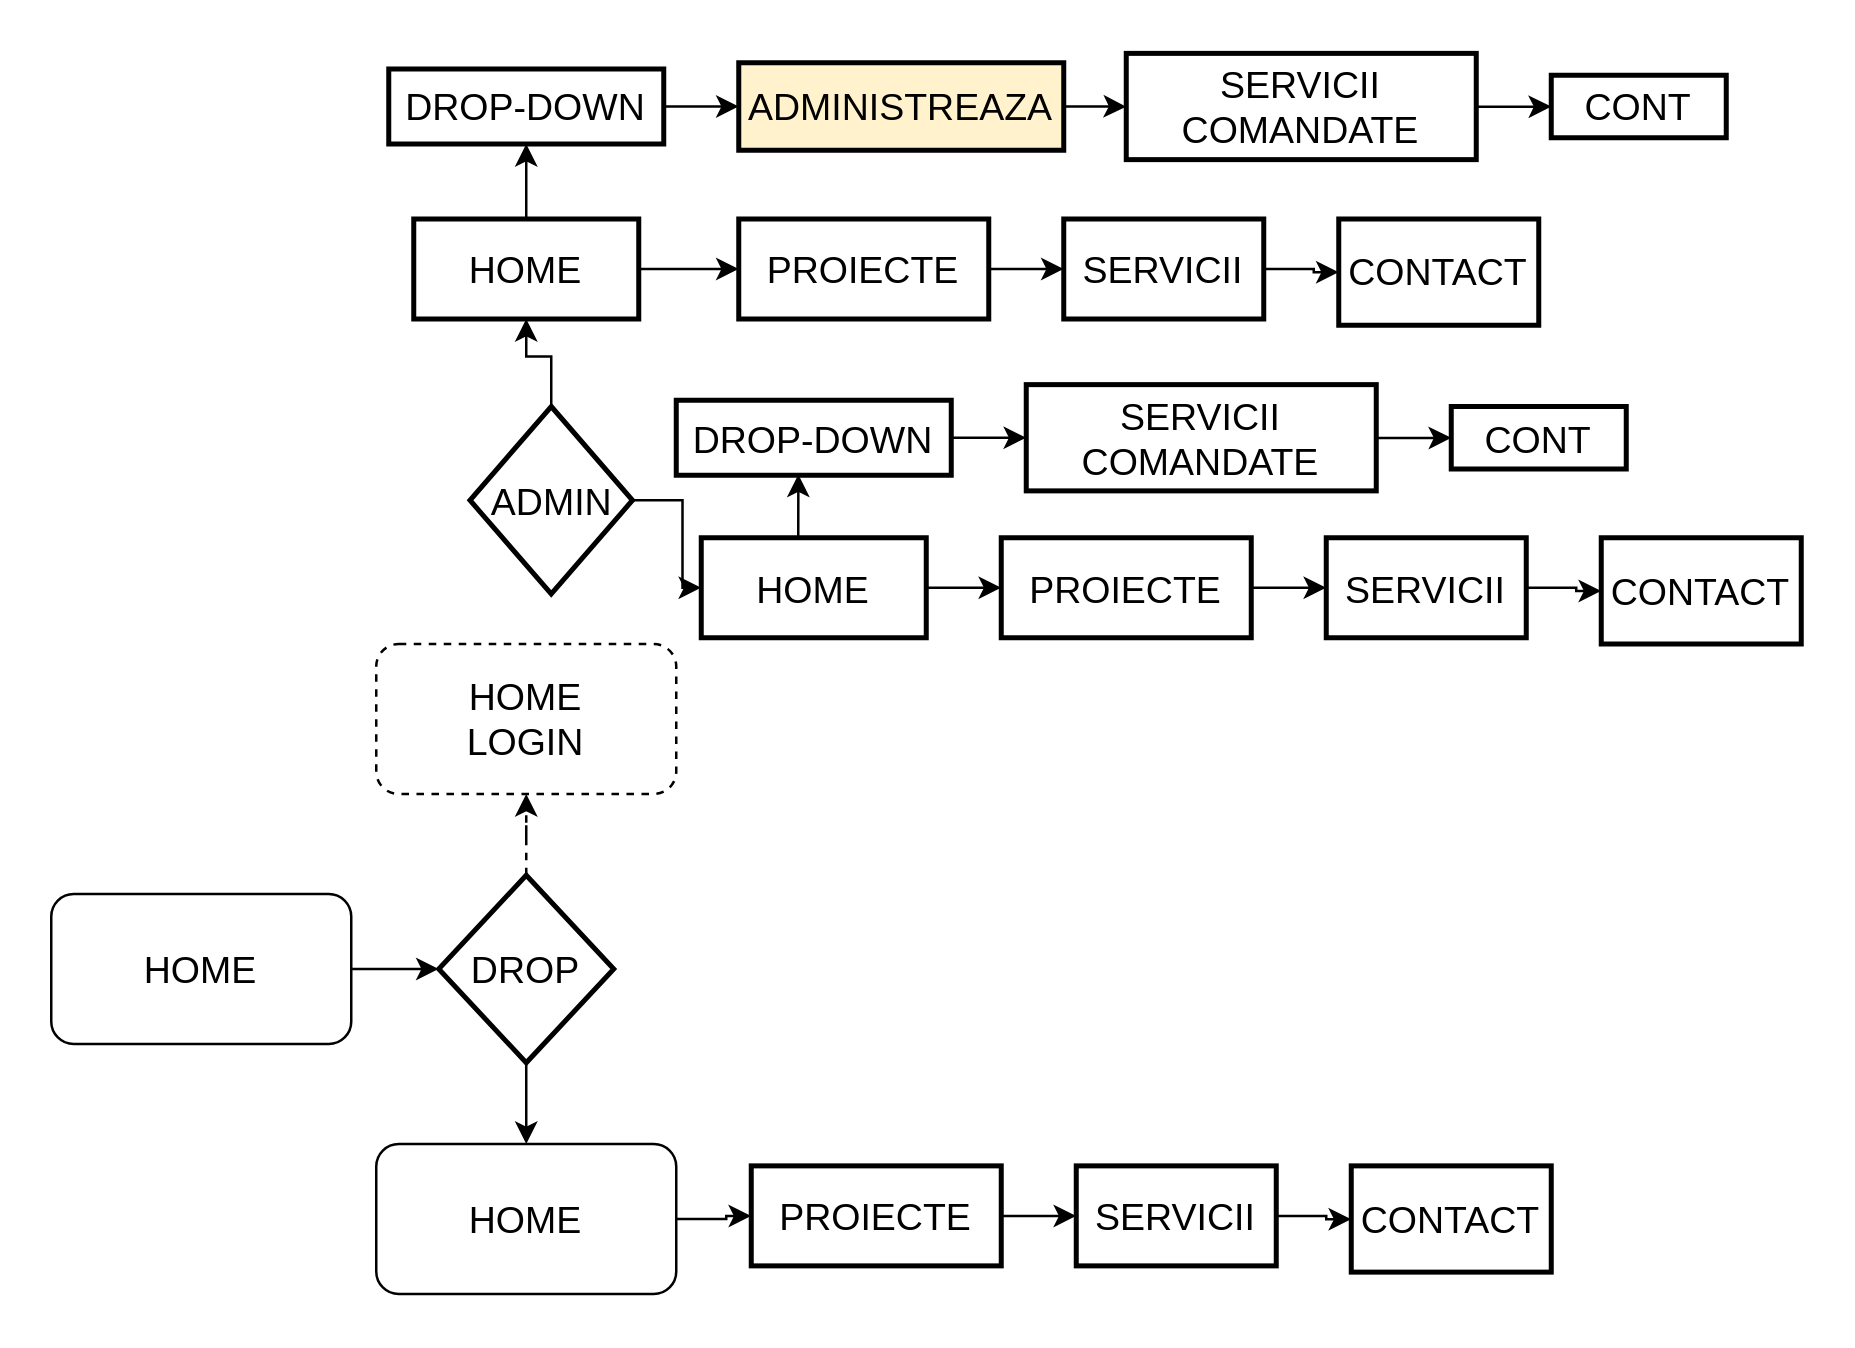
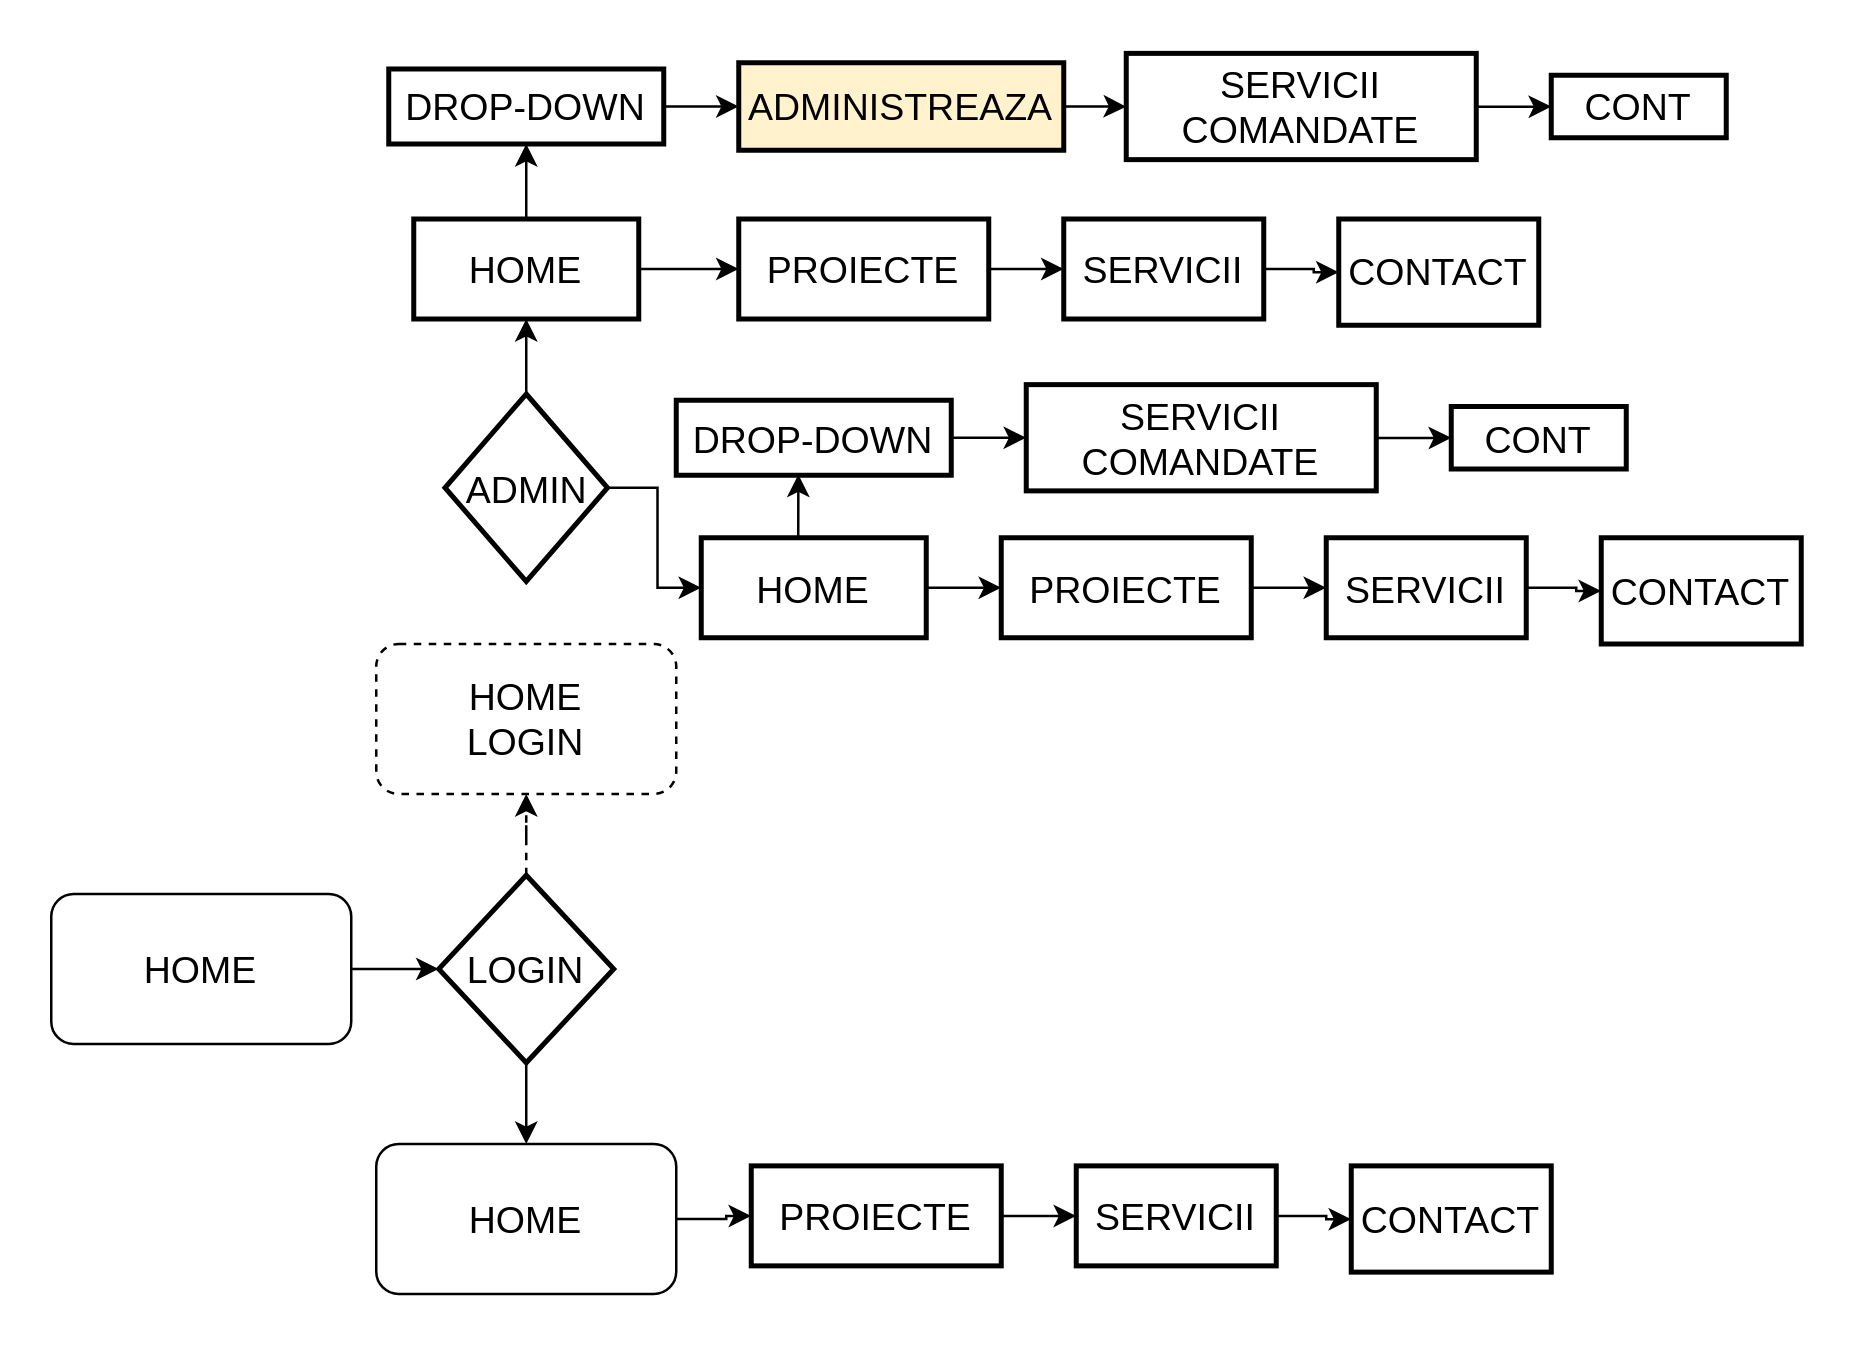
(551, 500) -> (526, 488)
(526, 969) -> (526, 969)
